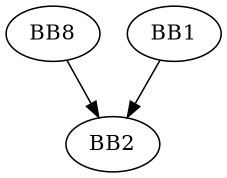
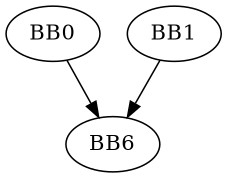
(53, 34) -> (53, 34)
(113, 144) -> (113, 144)
